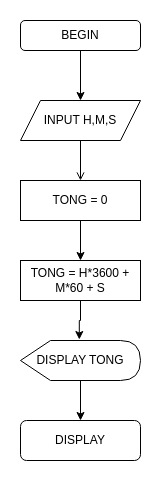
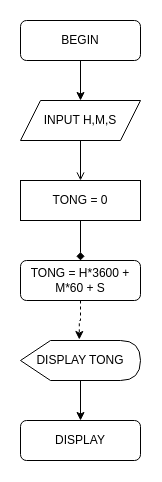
(81, 36) -> (81, 41)
(81, 252) -> (81, 252)
(81, 281) -> (81, 281)
(81, 316) -> (81, 316)
